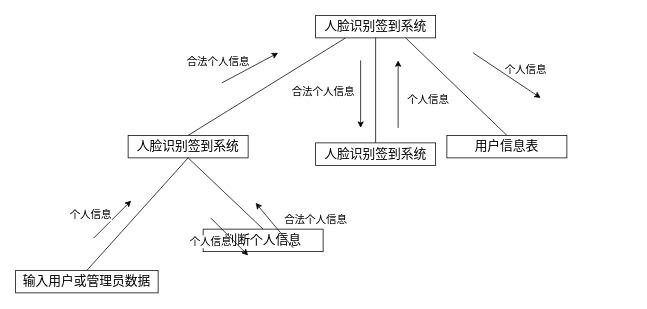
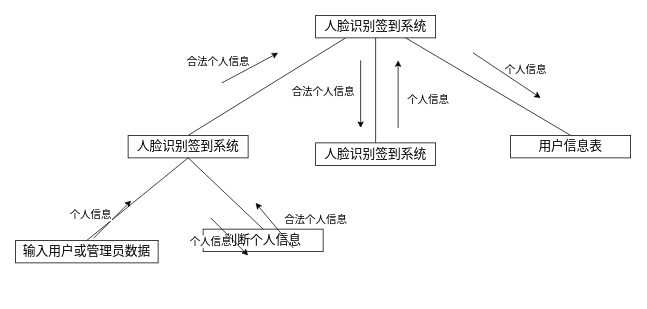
(507, 147) -> (570, 147)
(87, 282) -> (87, 252)
